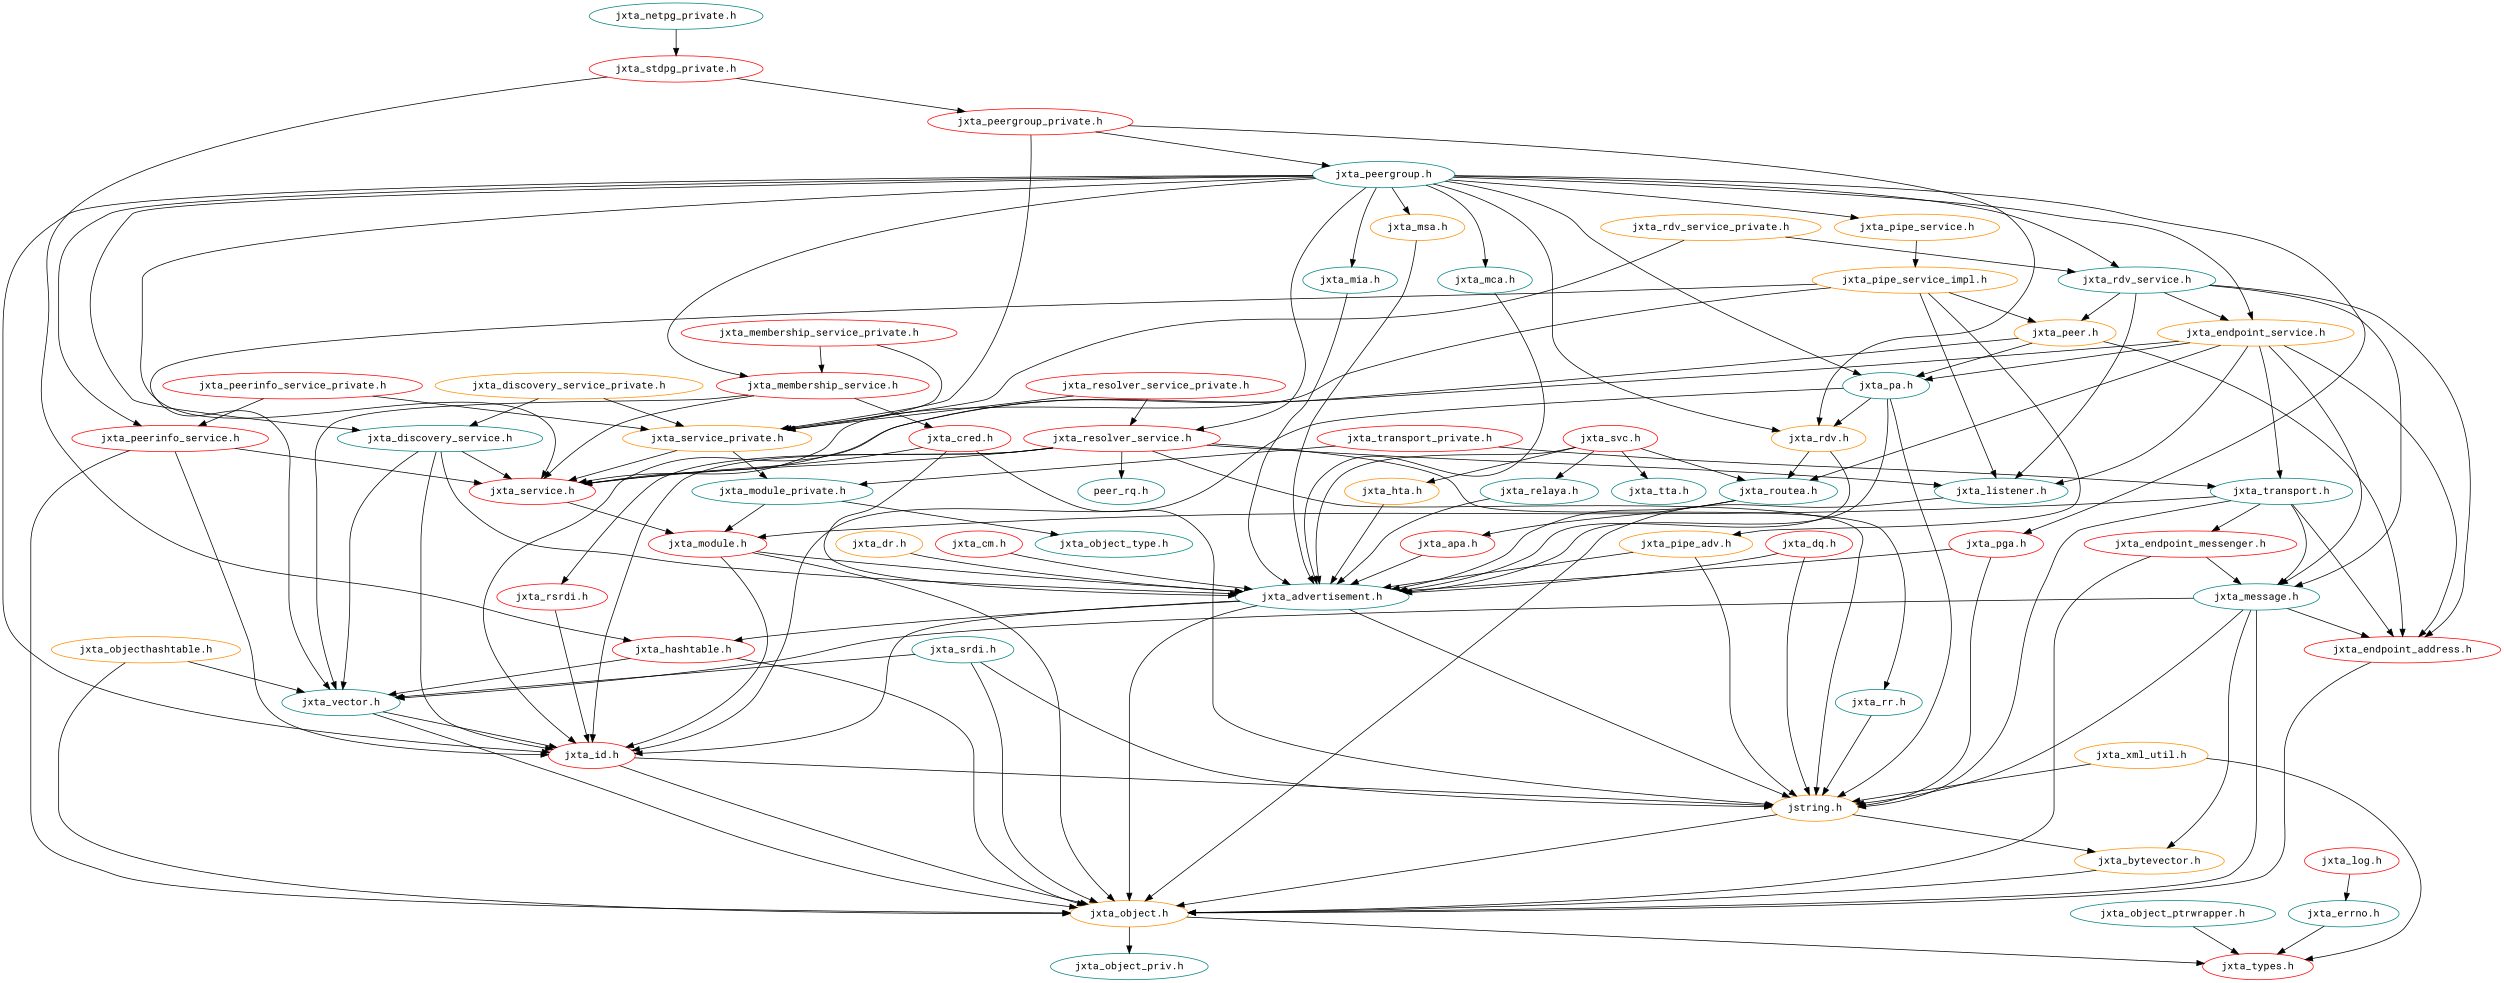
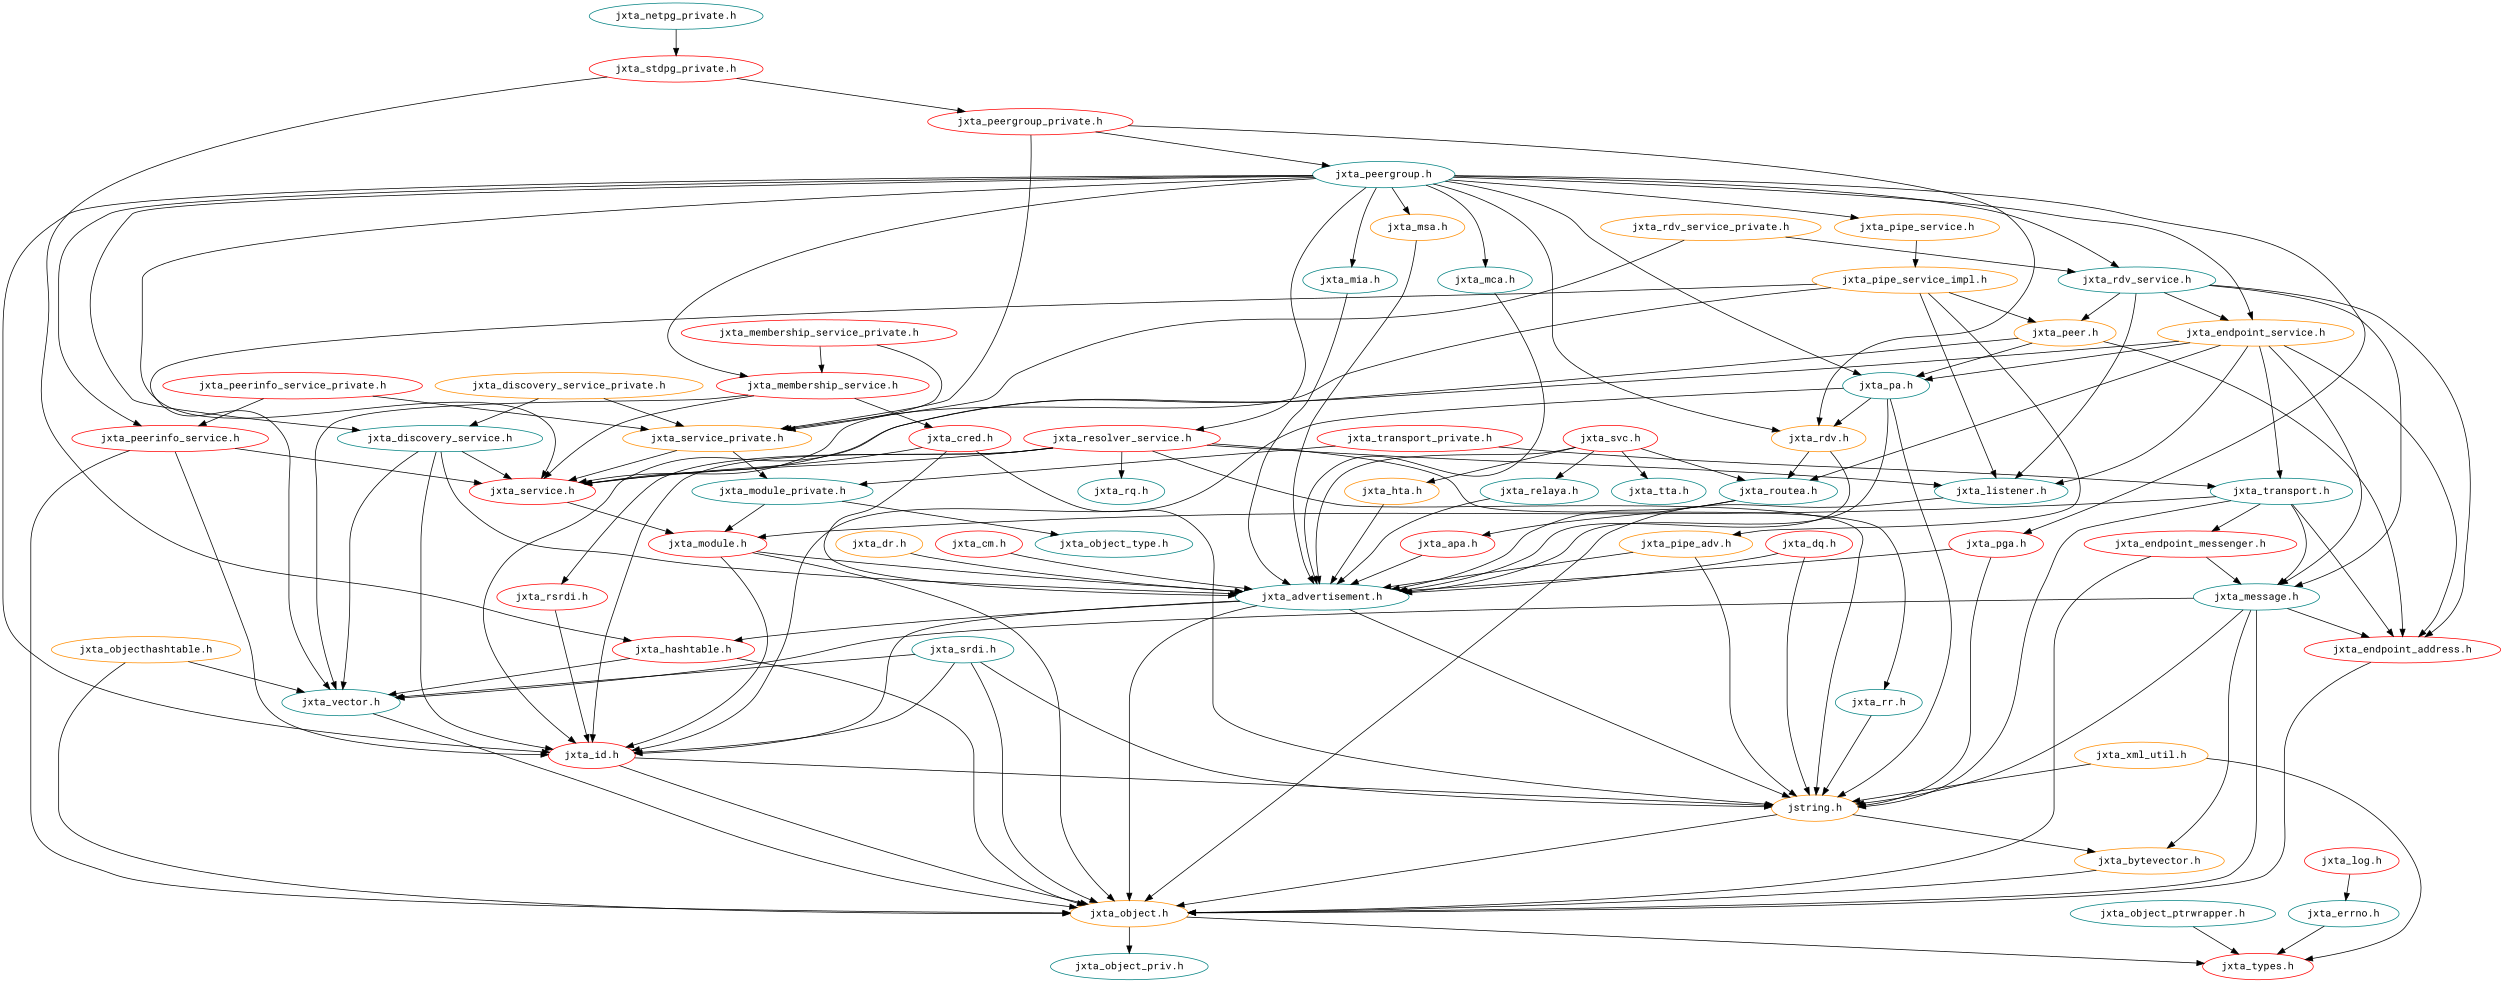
(1156, 386) -> none
(1121, 491) -> (1121, 491)
(441, 724) -> (852, 730)
